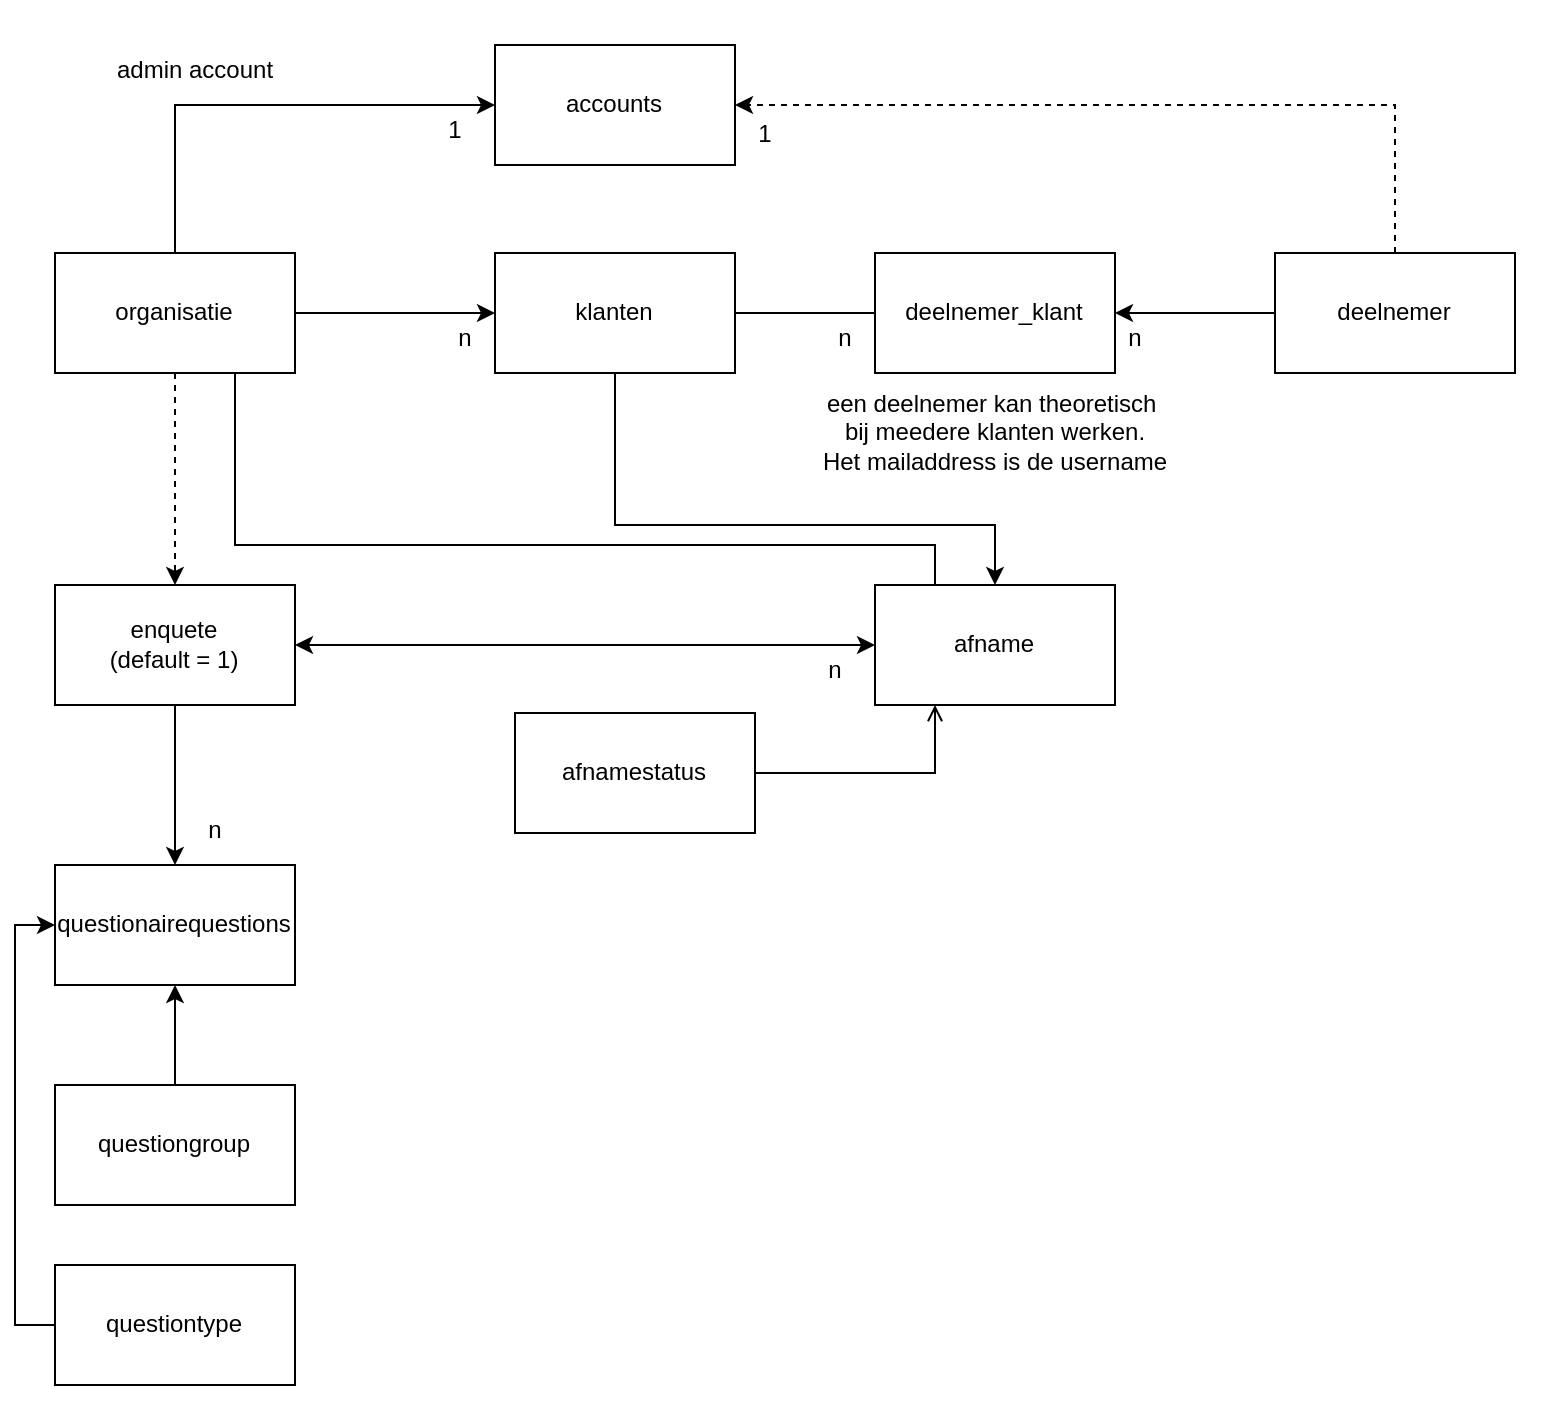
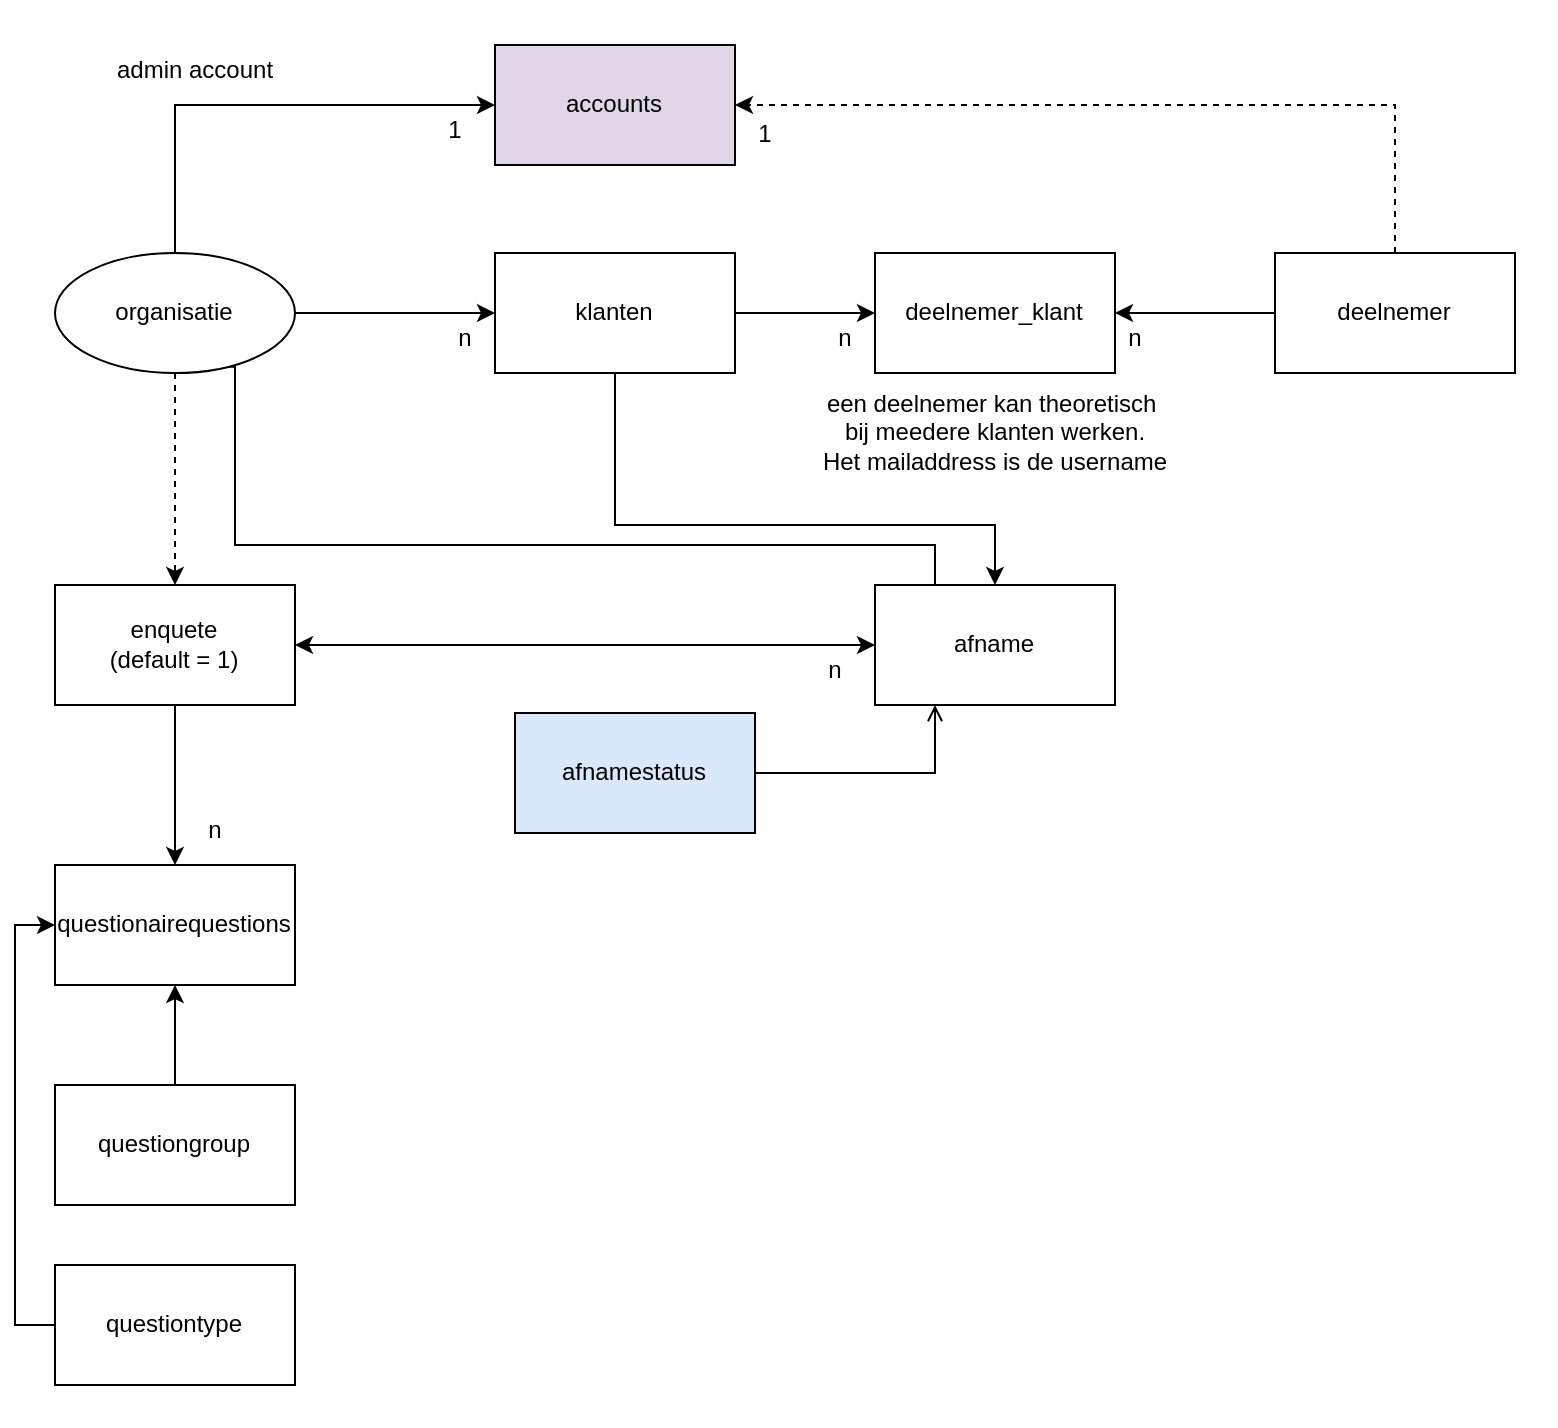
(615, 105) -> (615, 105)
(175, 313) -> (175, 313)
(865, 313) -> (860, 313)
(635, 773) -> (635, 773)
